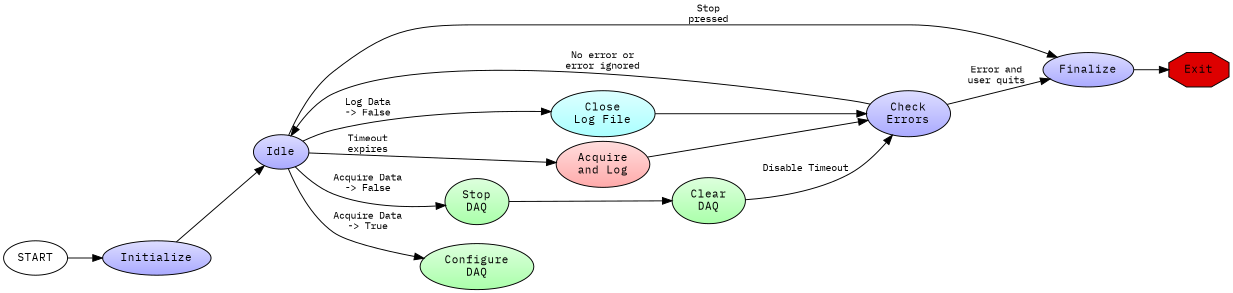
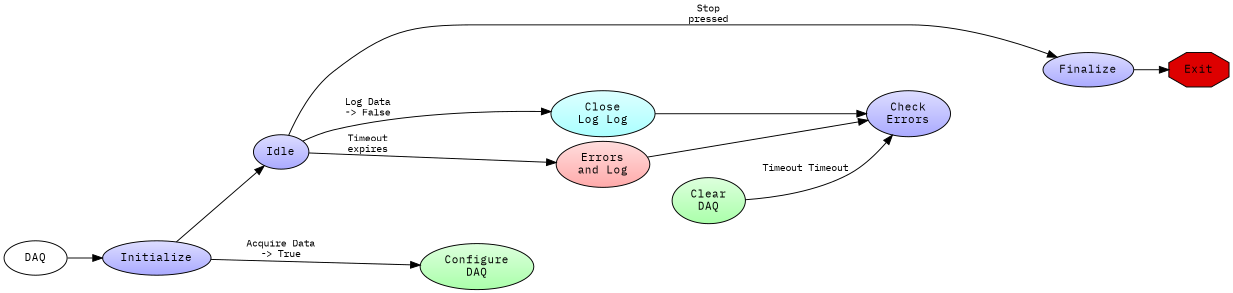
(576, 72) -> none
(994, 93) -> none
(603, 114) -> (603, 114)
(603, 164) -> (603, 164)
(806, 169) -> (806, 169)
(477, 202) -> none
(336, 234) -> (311, 262)
(36, 258) -> (36, 258)
